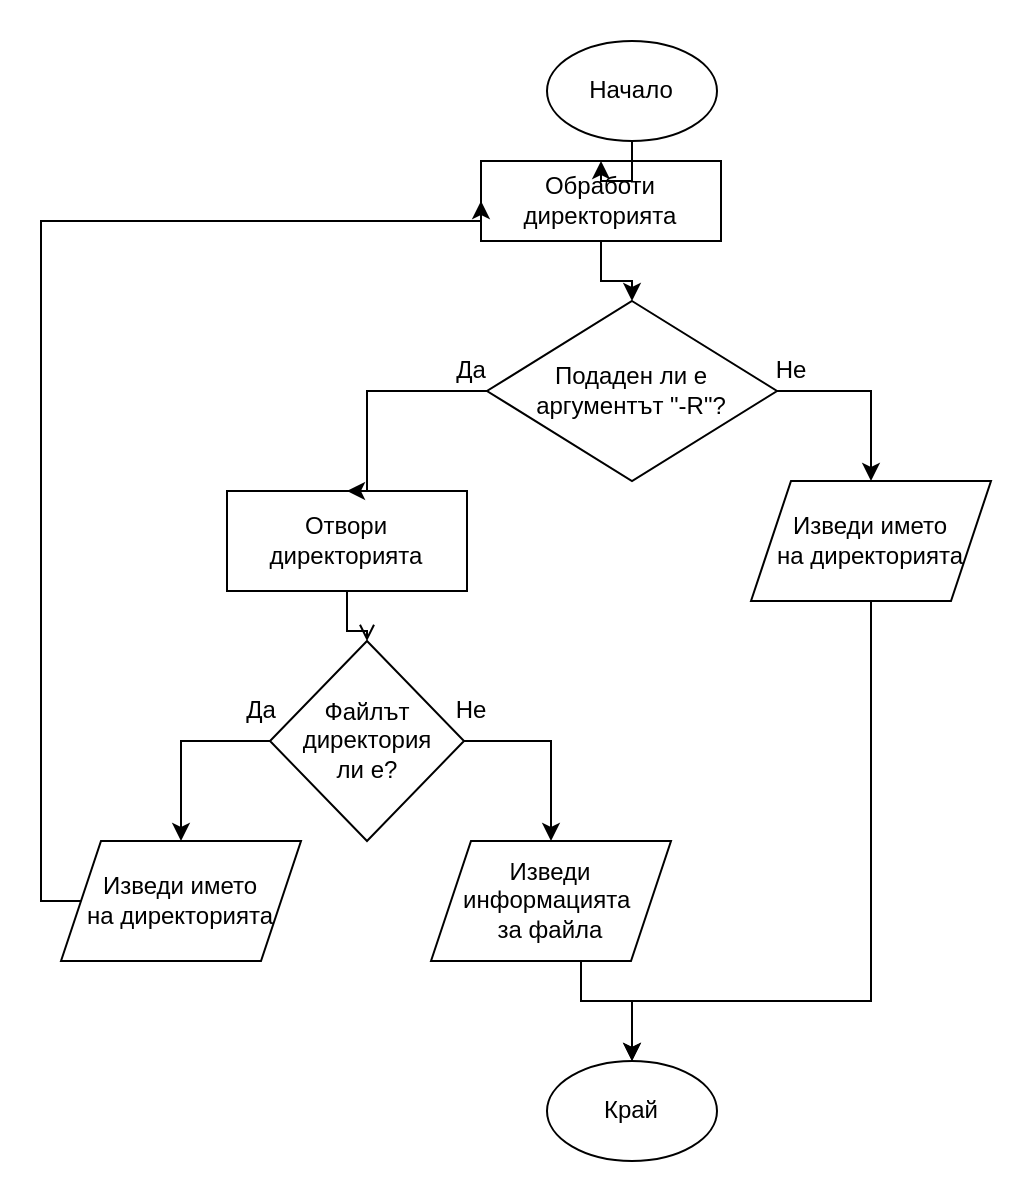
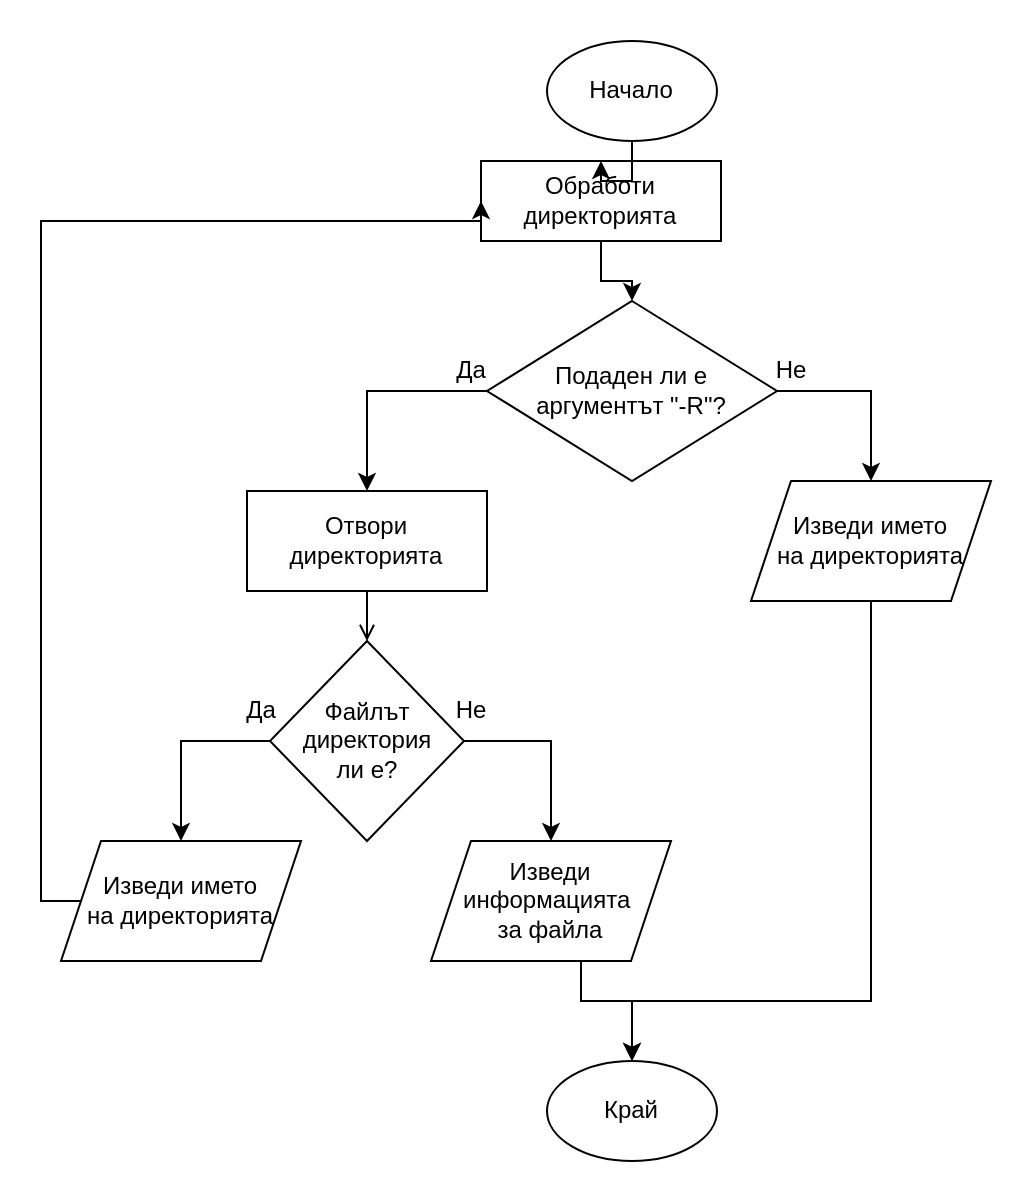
(347, 541) -> (367, 541)
